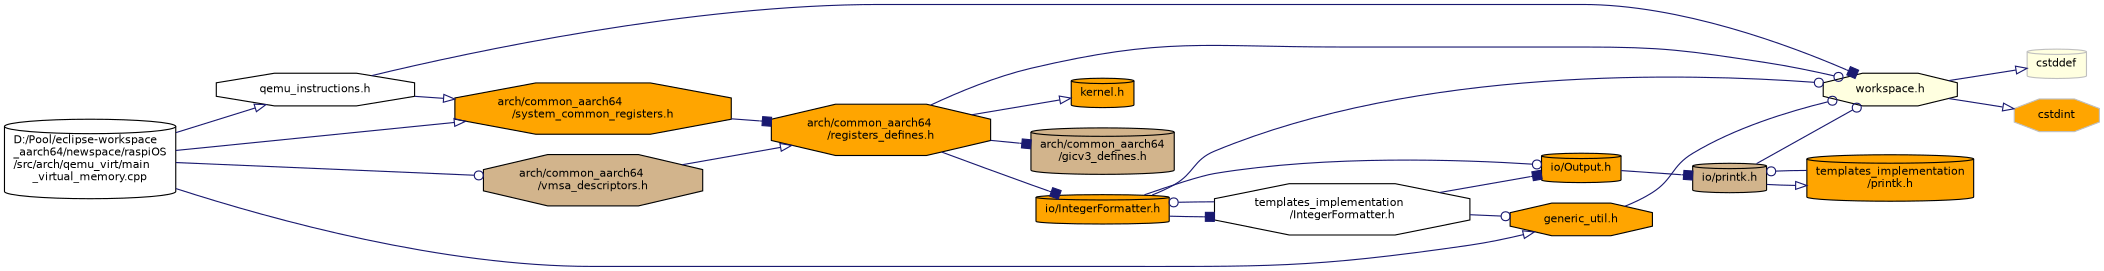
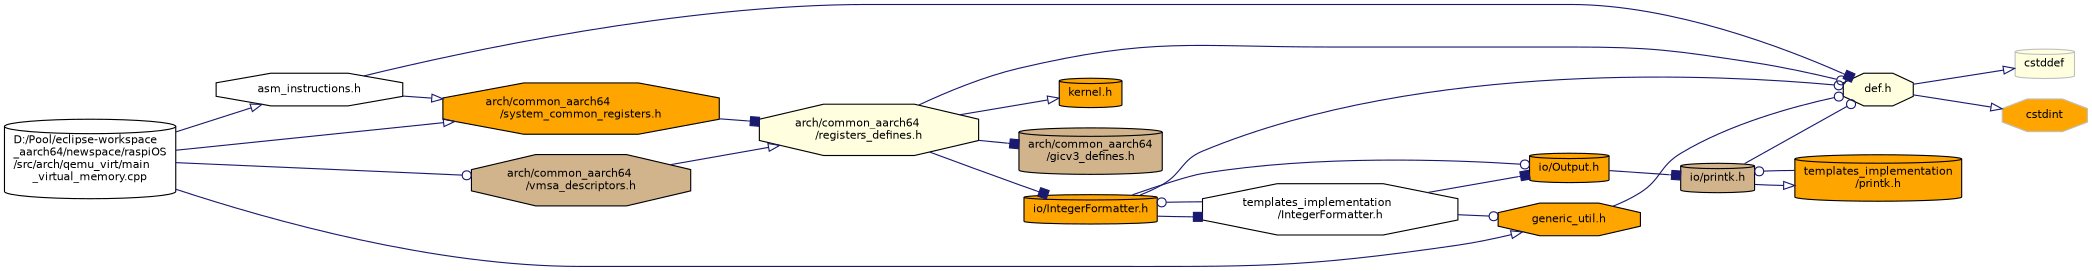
(315, 90) -> (309, 90)
(1890, 90) -> (1878, 90)
(881, 130) -> (869, 130)
